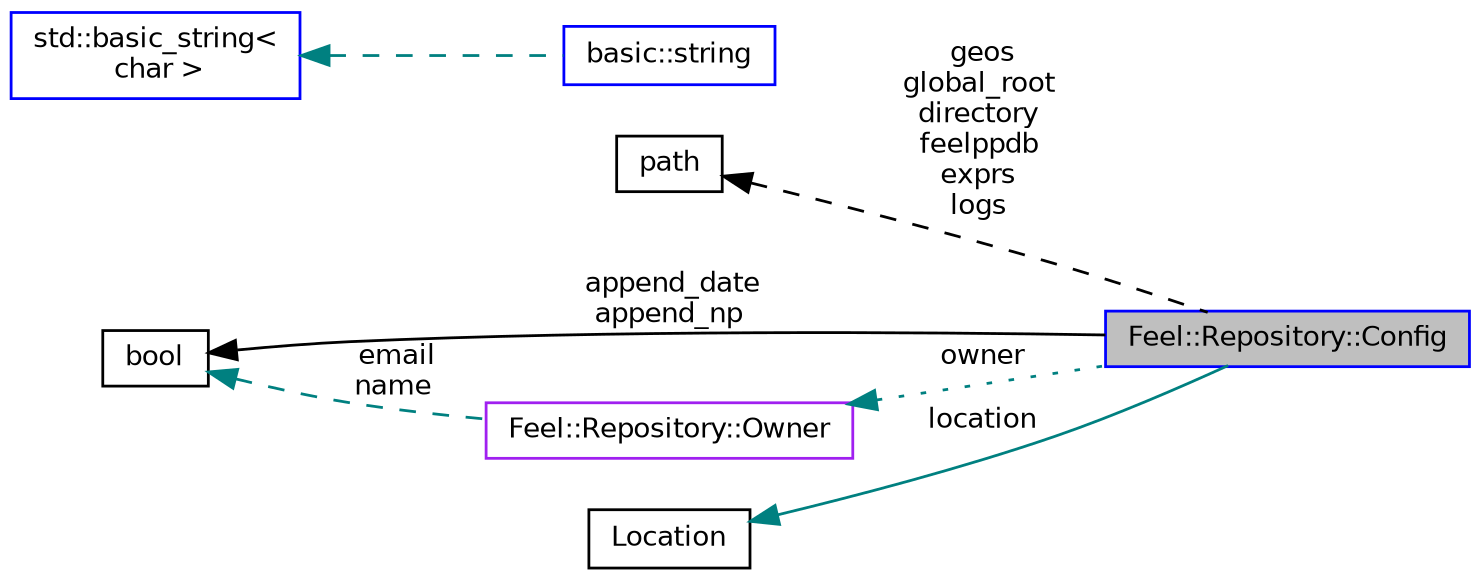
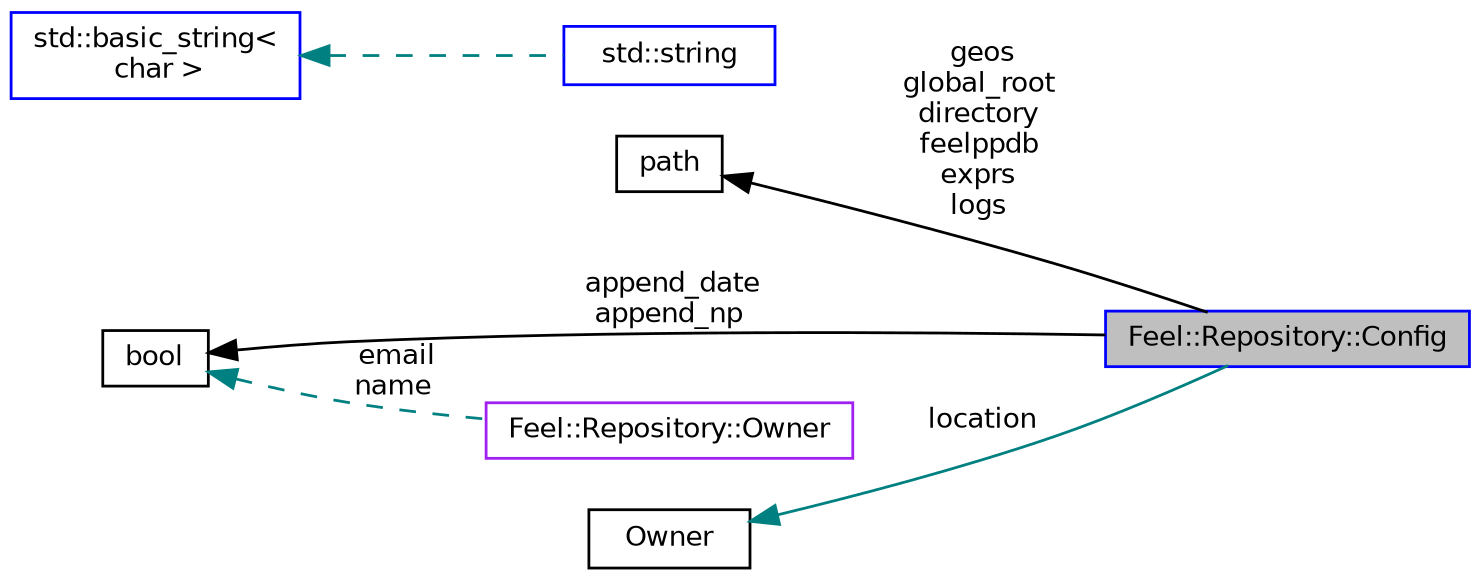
(669, 56) -> (669, 56)
(981, 243) -> (981, 243)
(992, 383) -> none
(669, 539) -> (669, 539)
